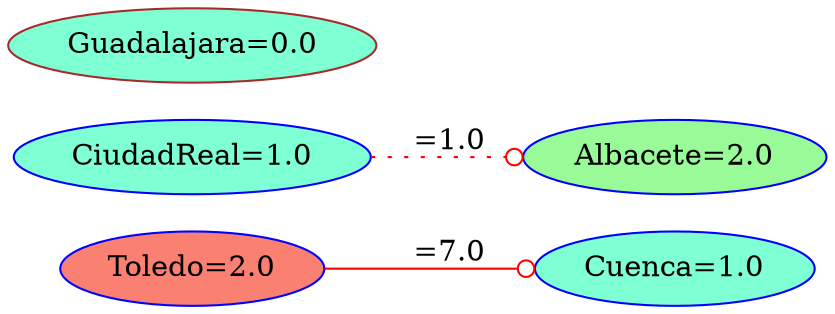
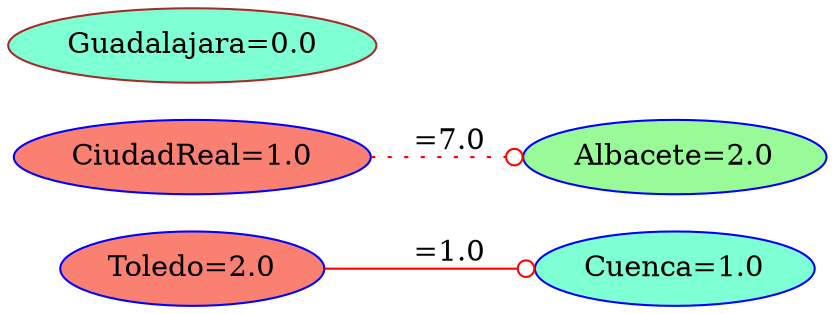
(450, 142) -> (450, 142)
(192, 157) -> (192, 157)
(450, 253) -> (450, 253)
